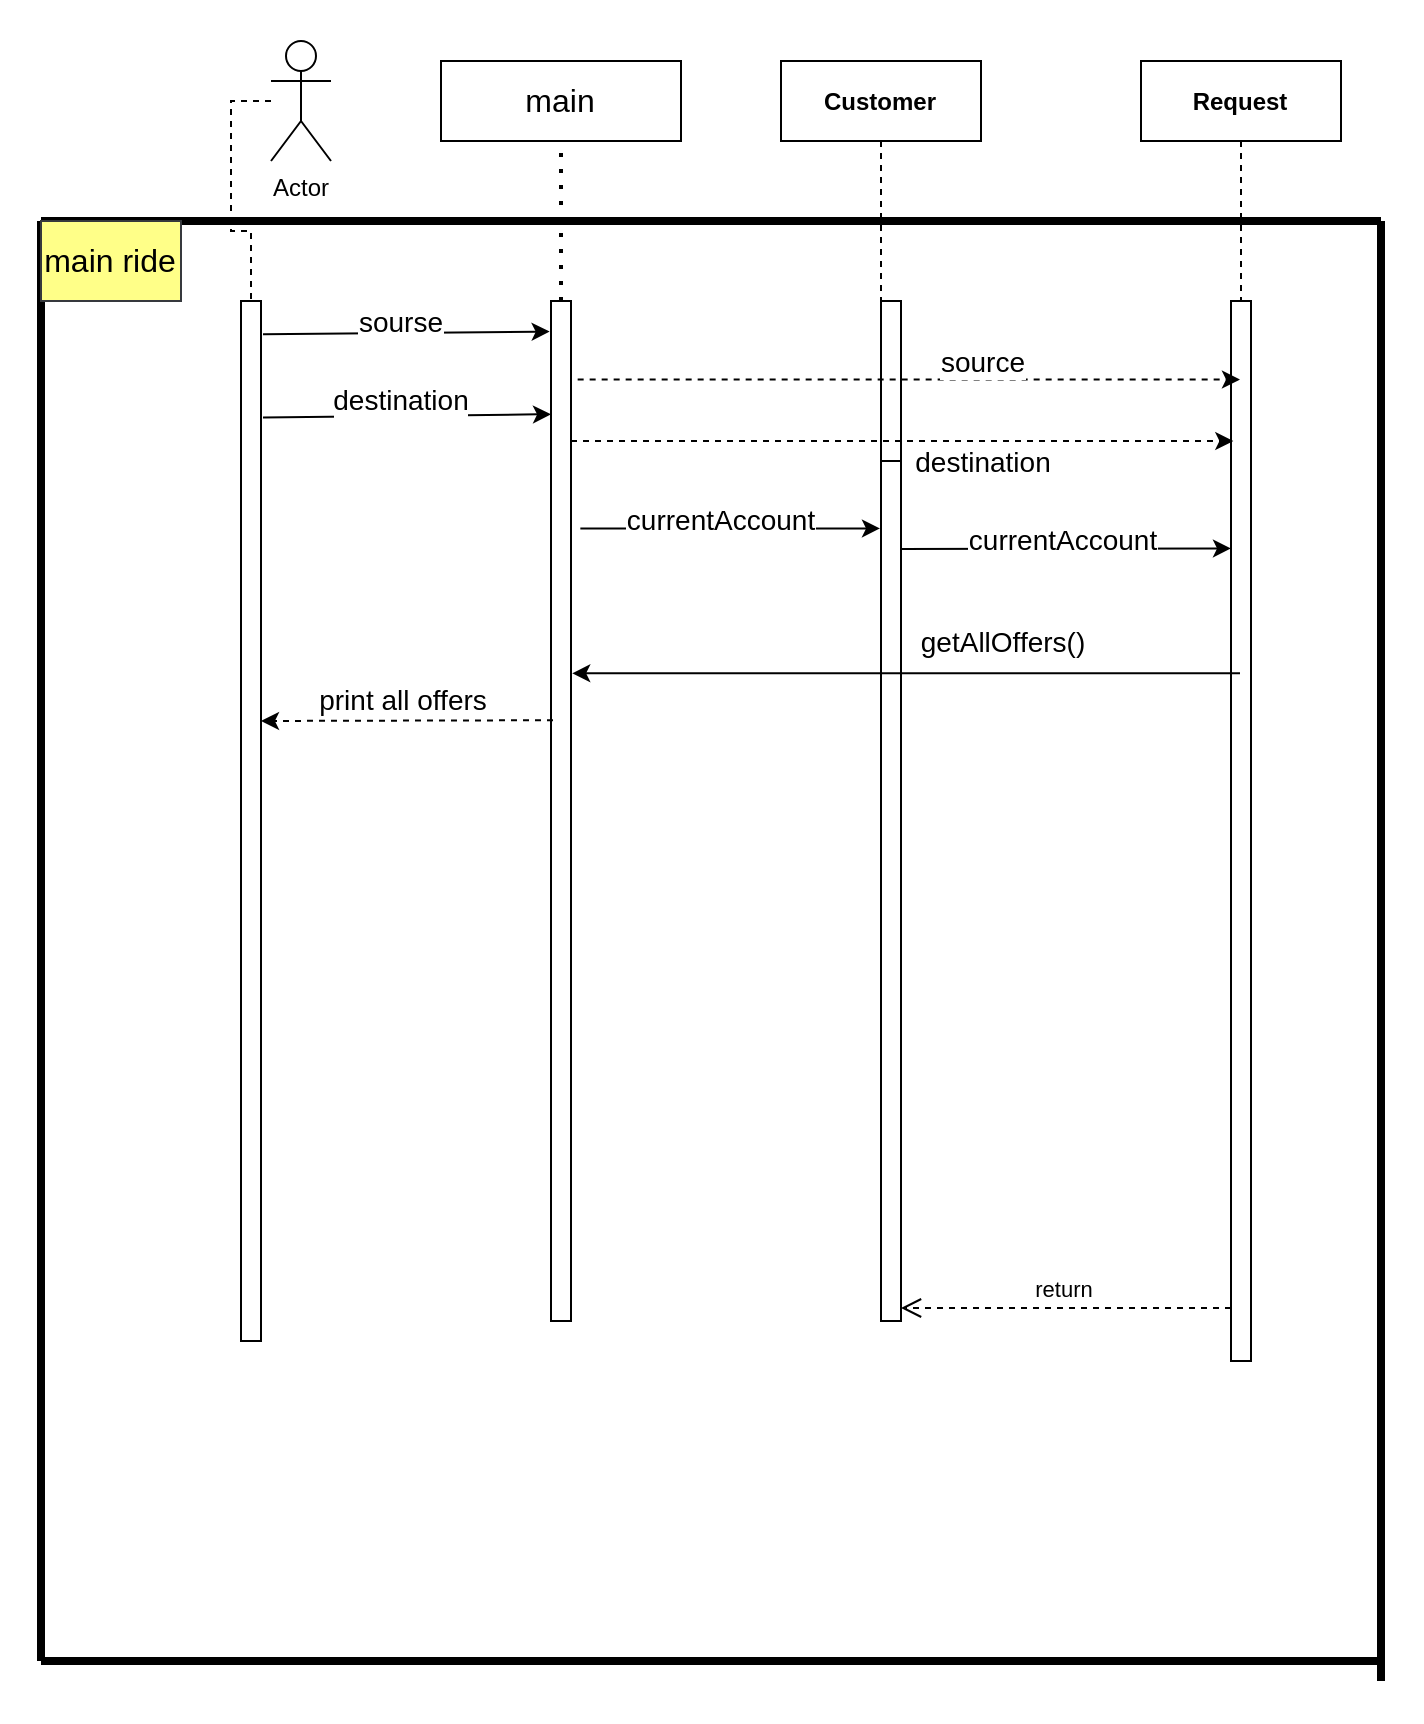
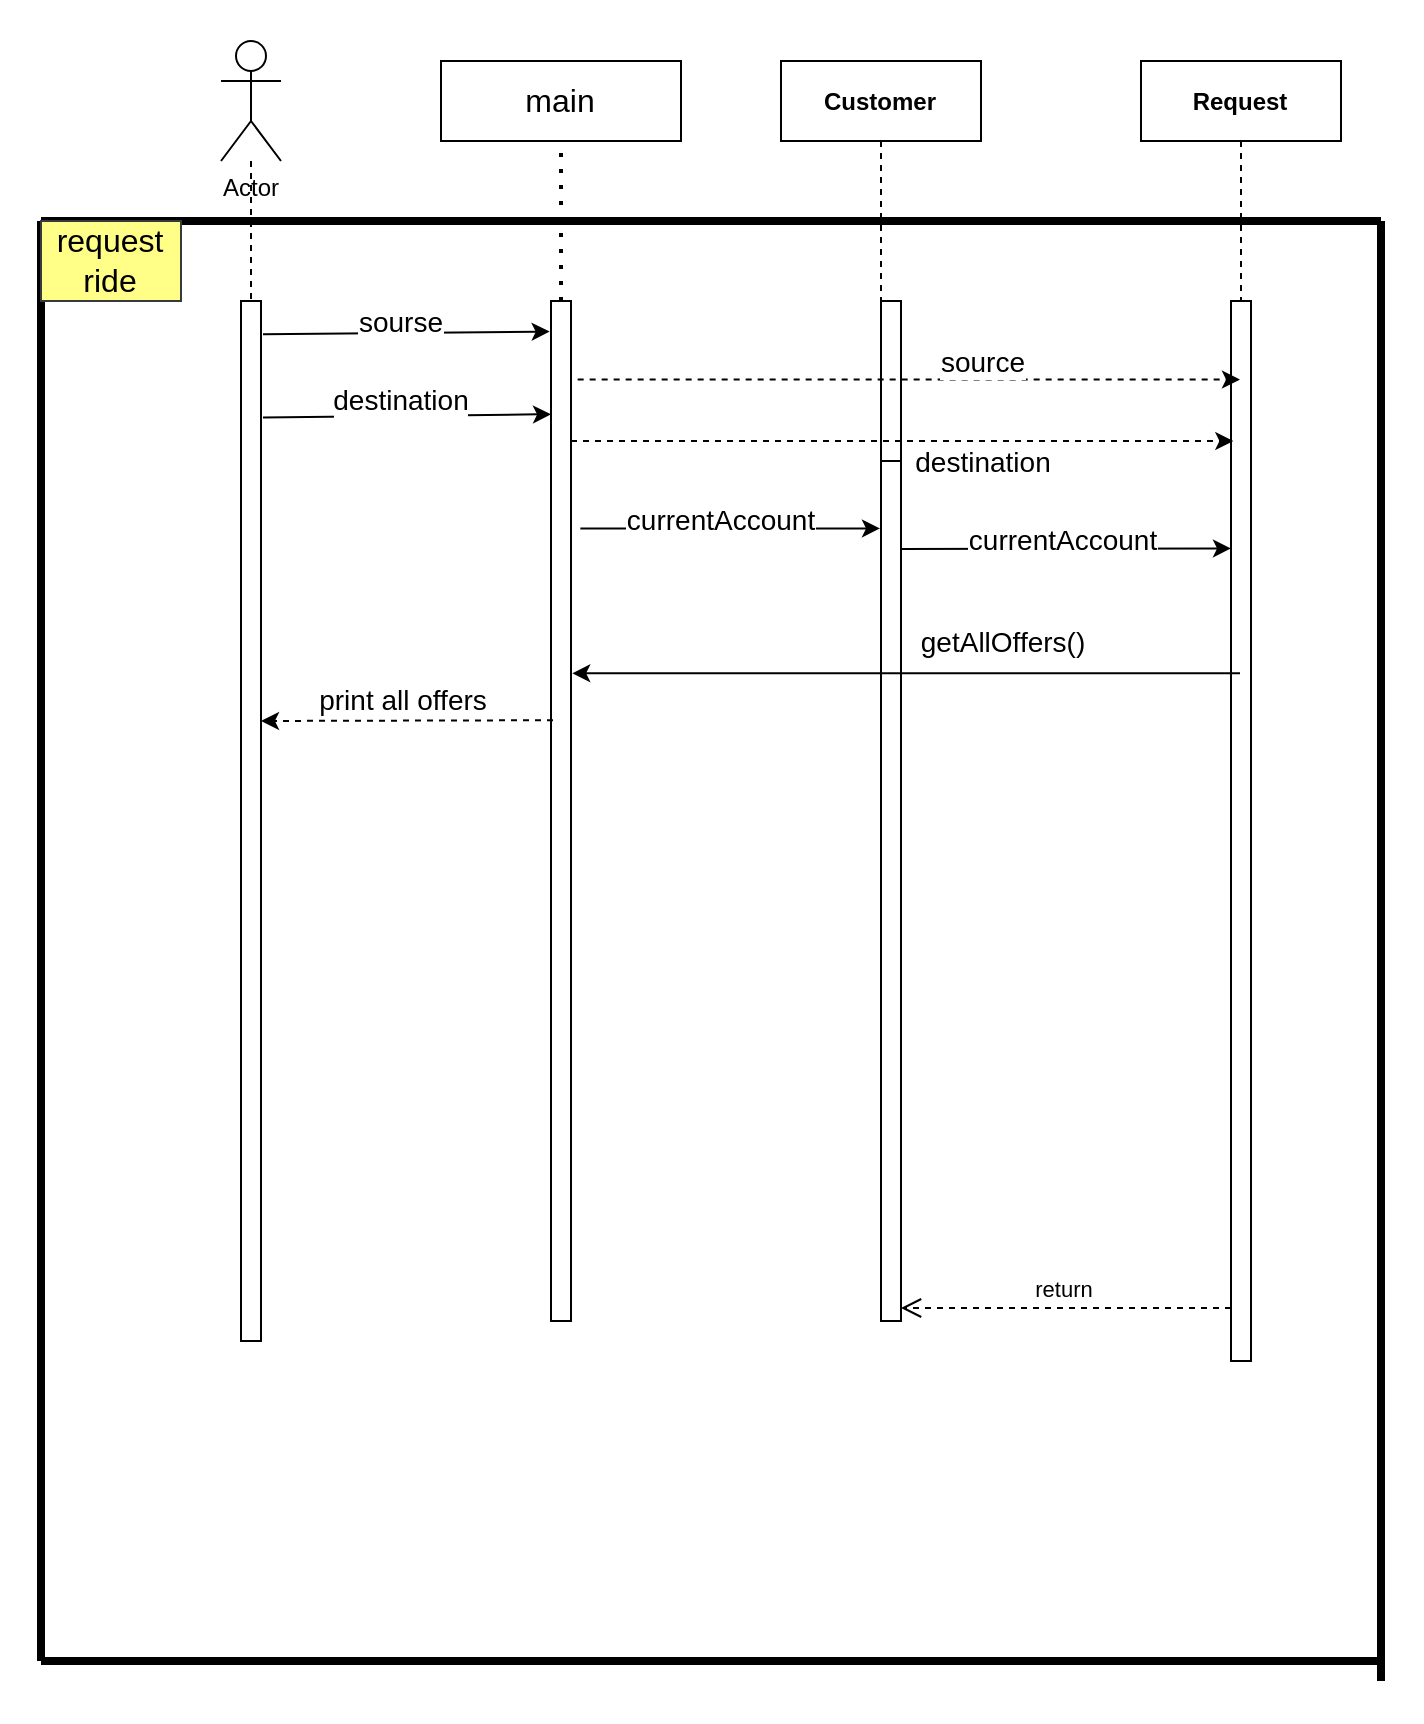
(301, 101) -> (251, 101)
(111, 261) -> (111, 261)
